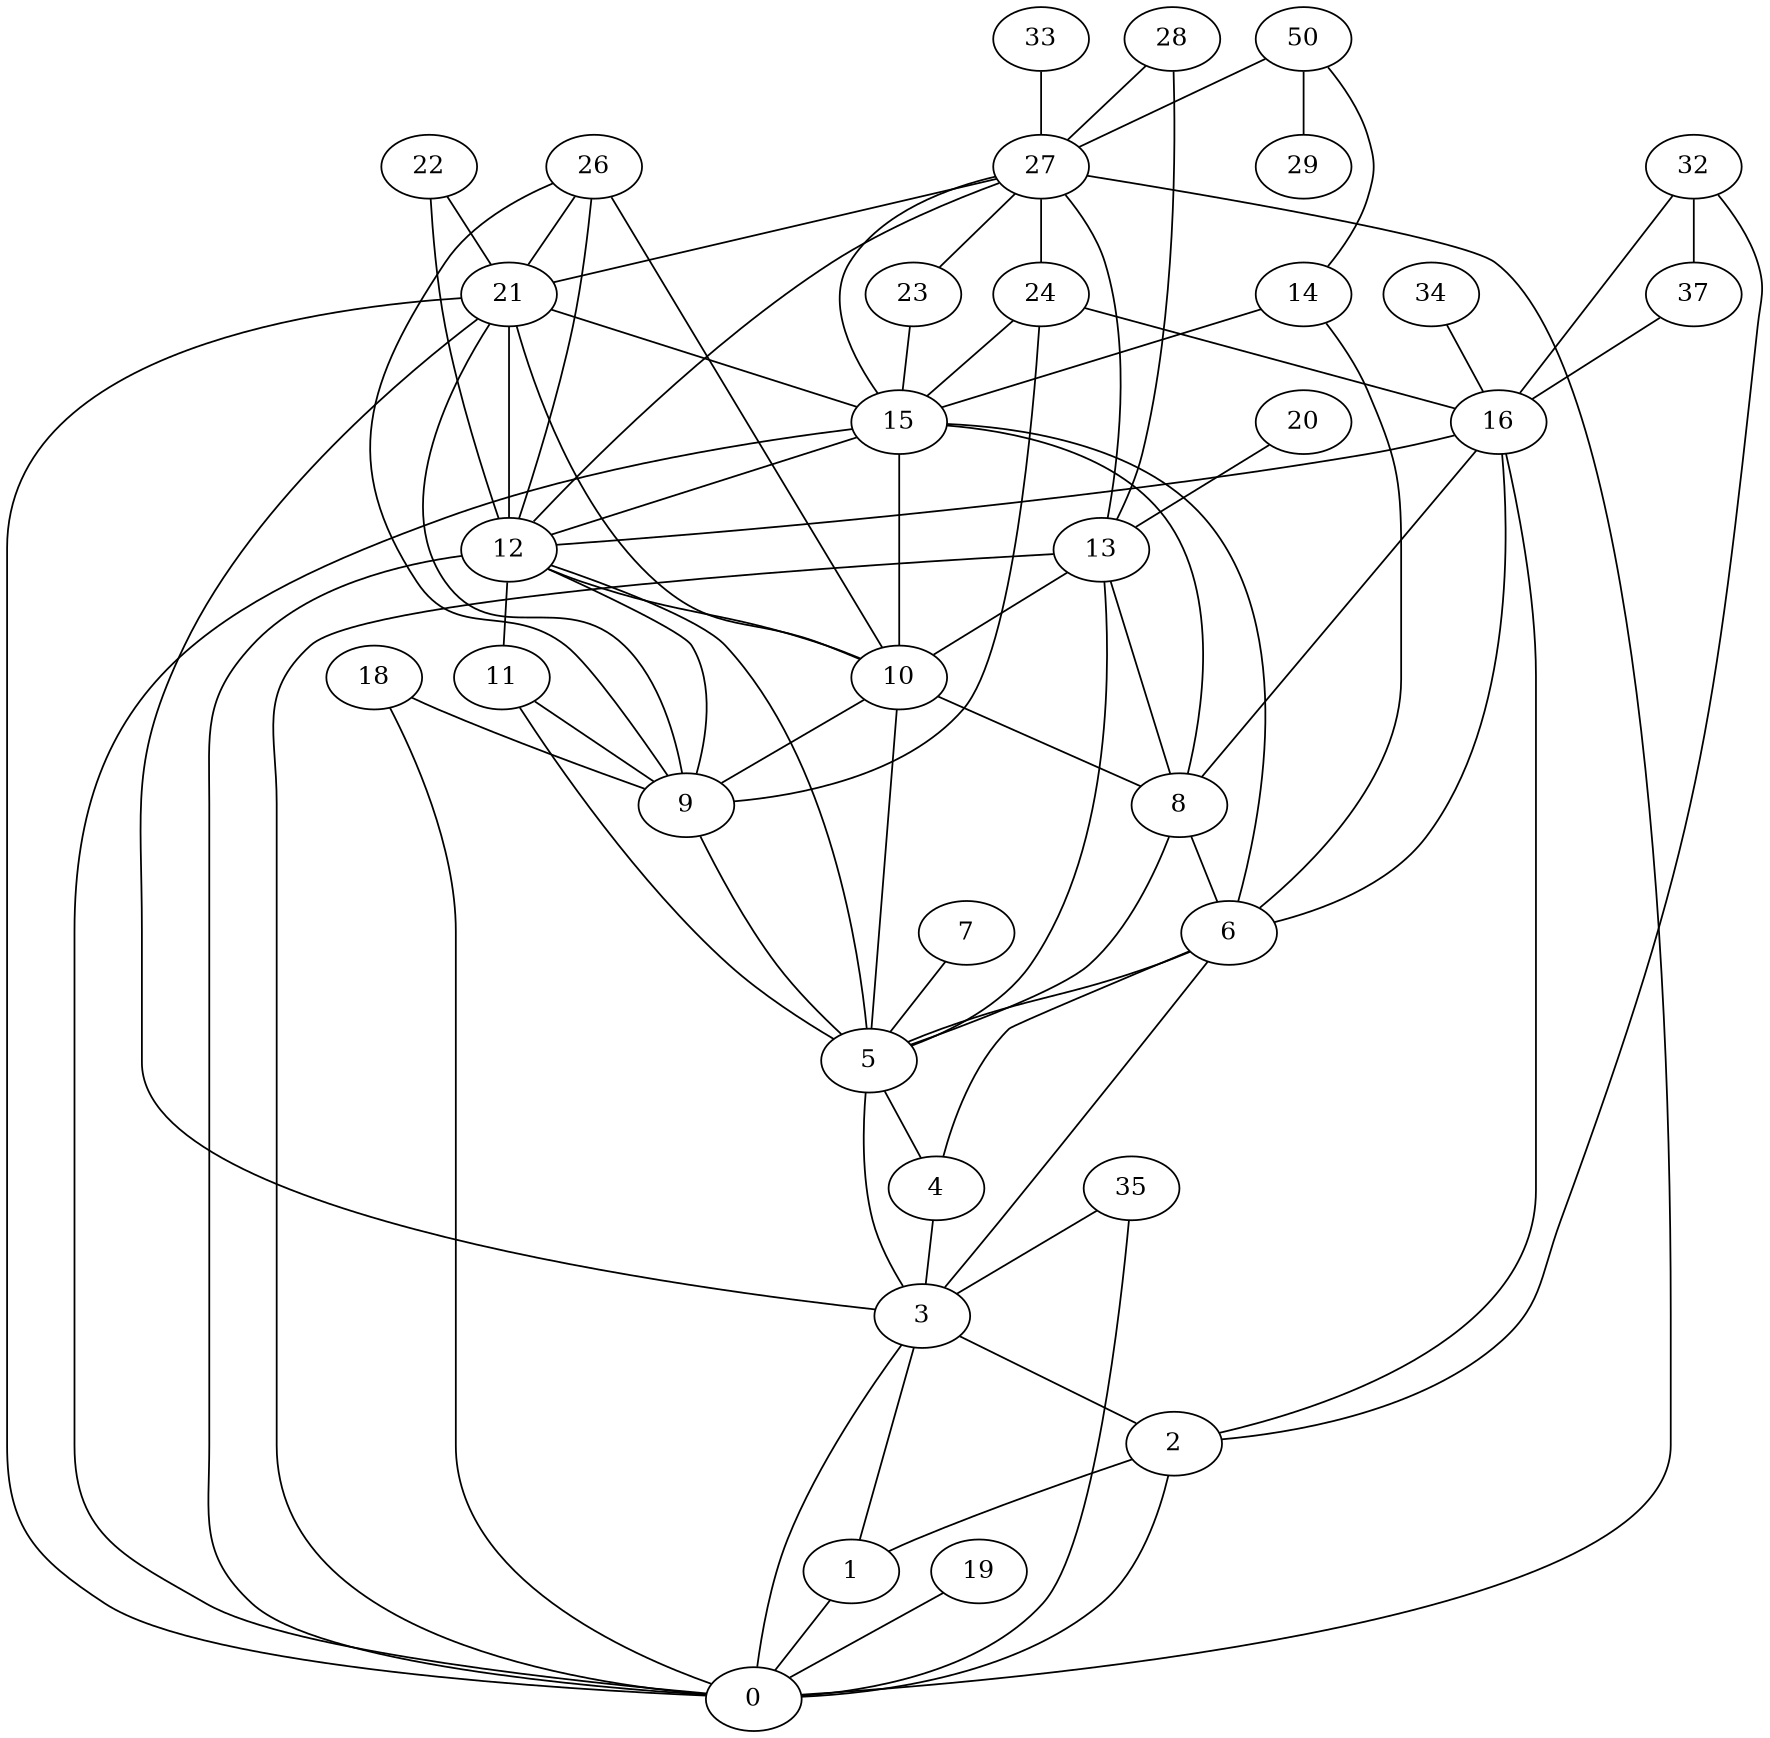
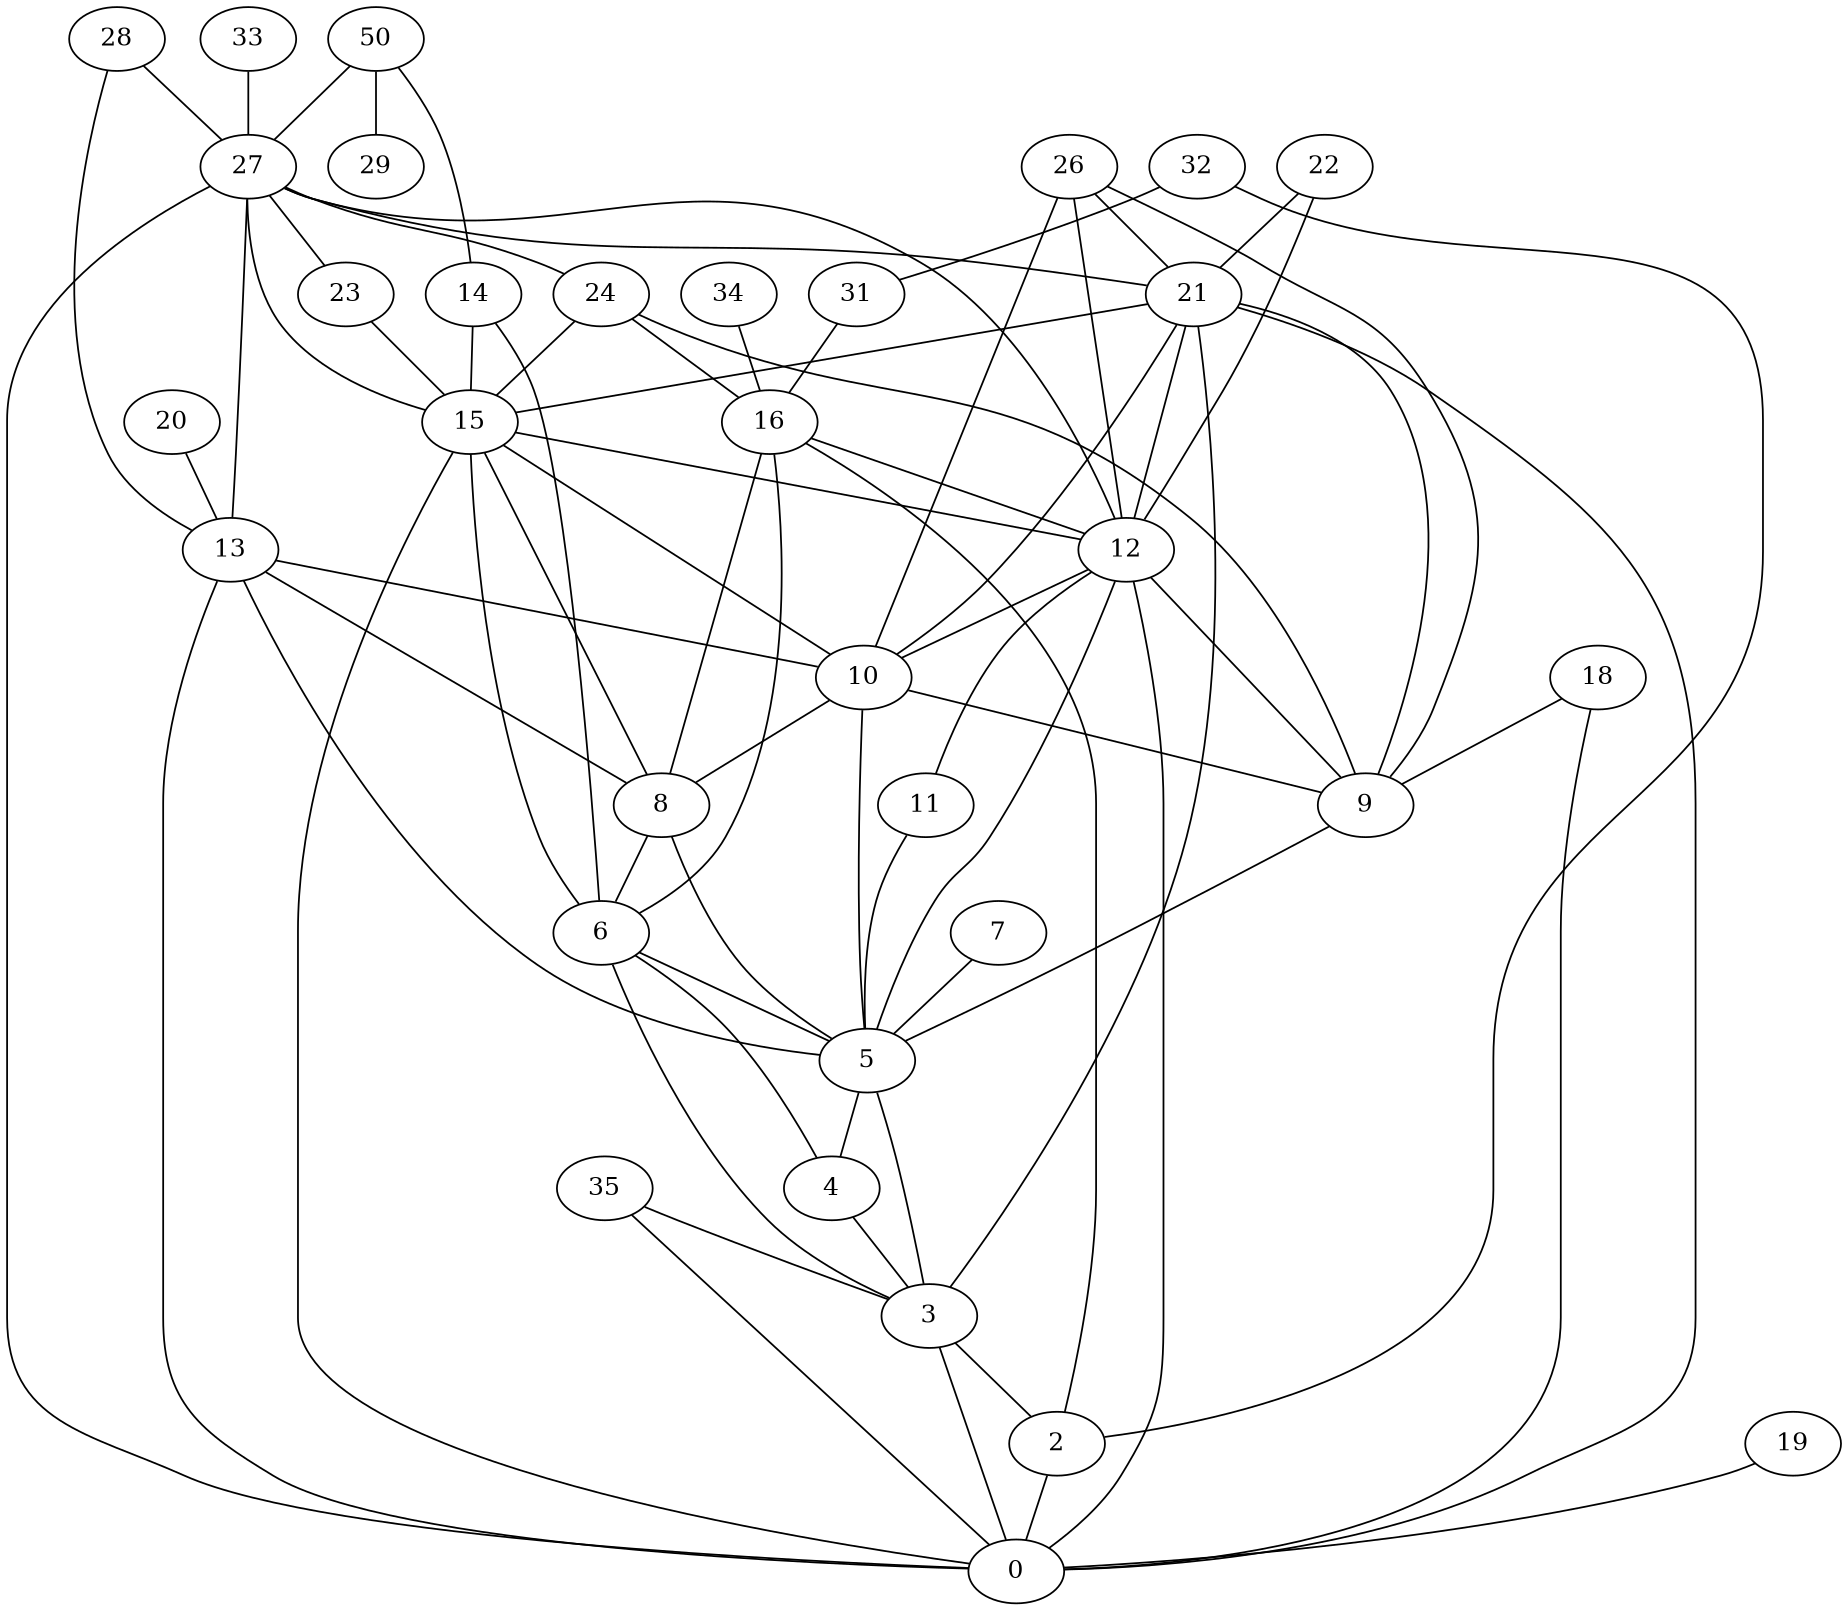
(1596, 294) -> none
(1694, 294) -> (857, 294)
(594, 741) -> none
(851, 1571) -> none
